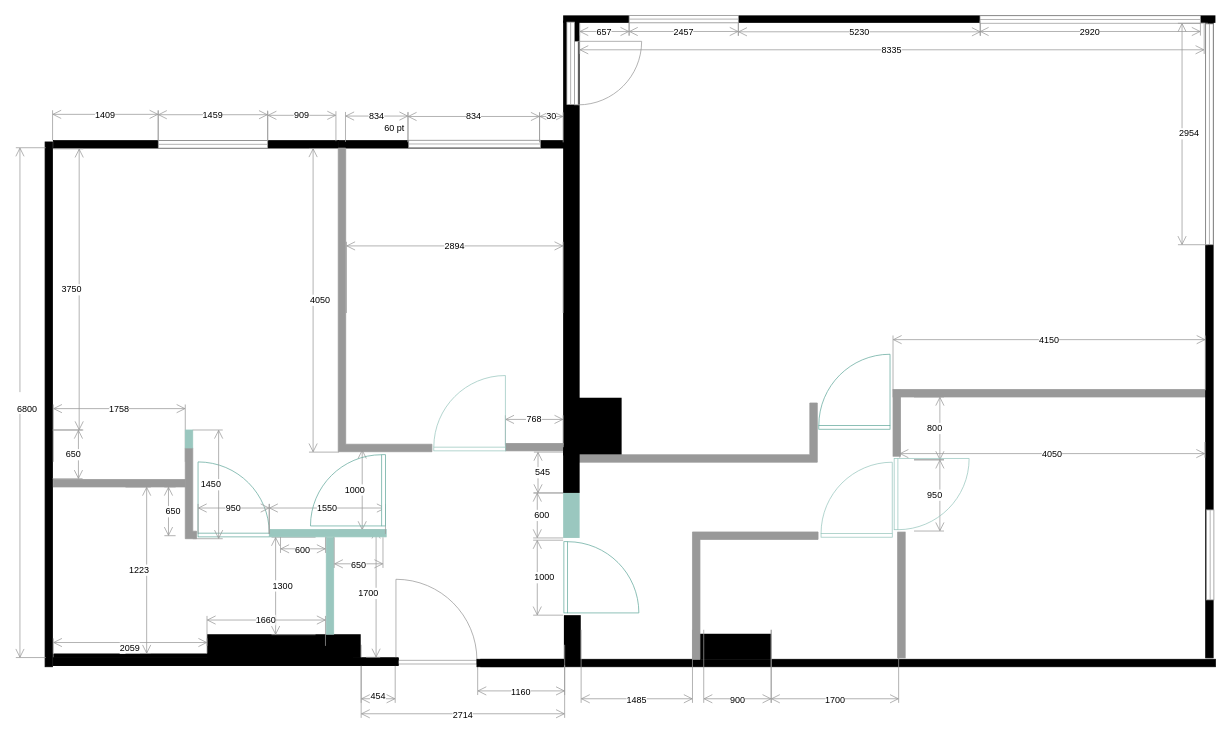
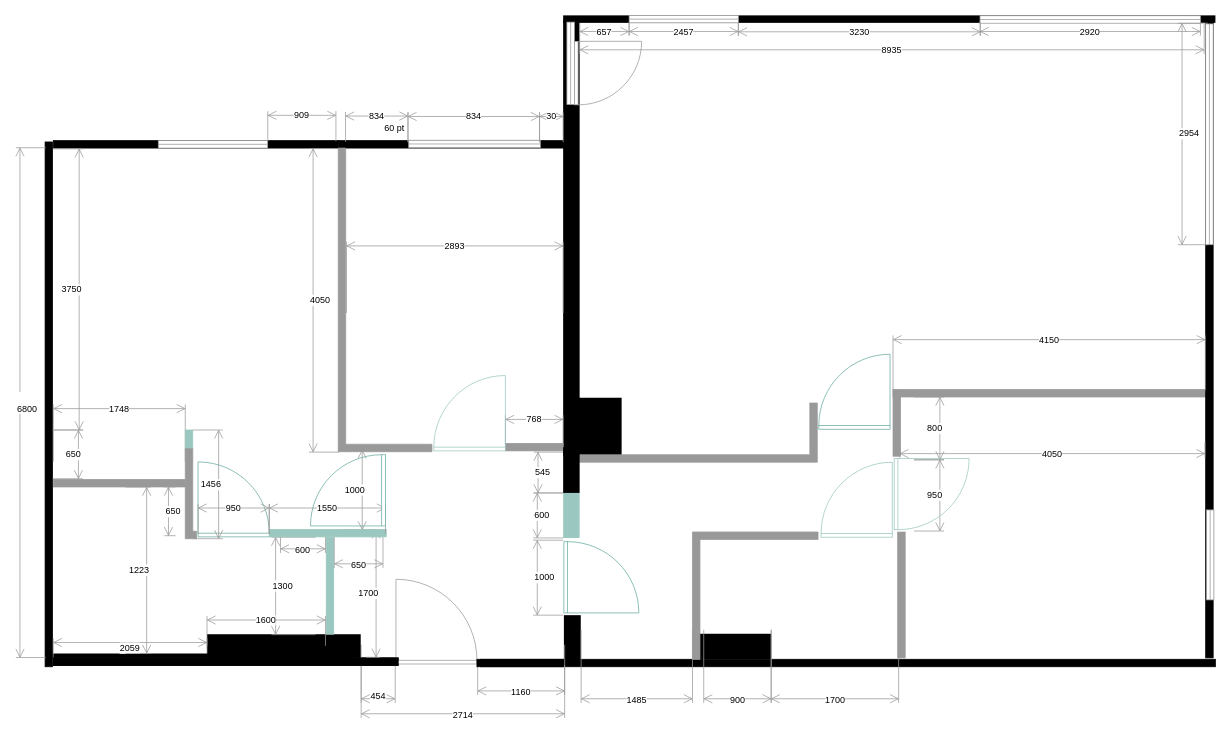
(860, 32) -> (860, 32)
(892, 50) -> (892, 50)
(105, 125) -> none
(213, 126) -> none
(455, 247) -> (455, 247)
(119, 409) -> (119, 409)
(211, 485) -> (211, 485)
(266, 621) -> (266, 621)
